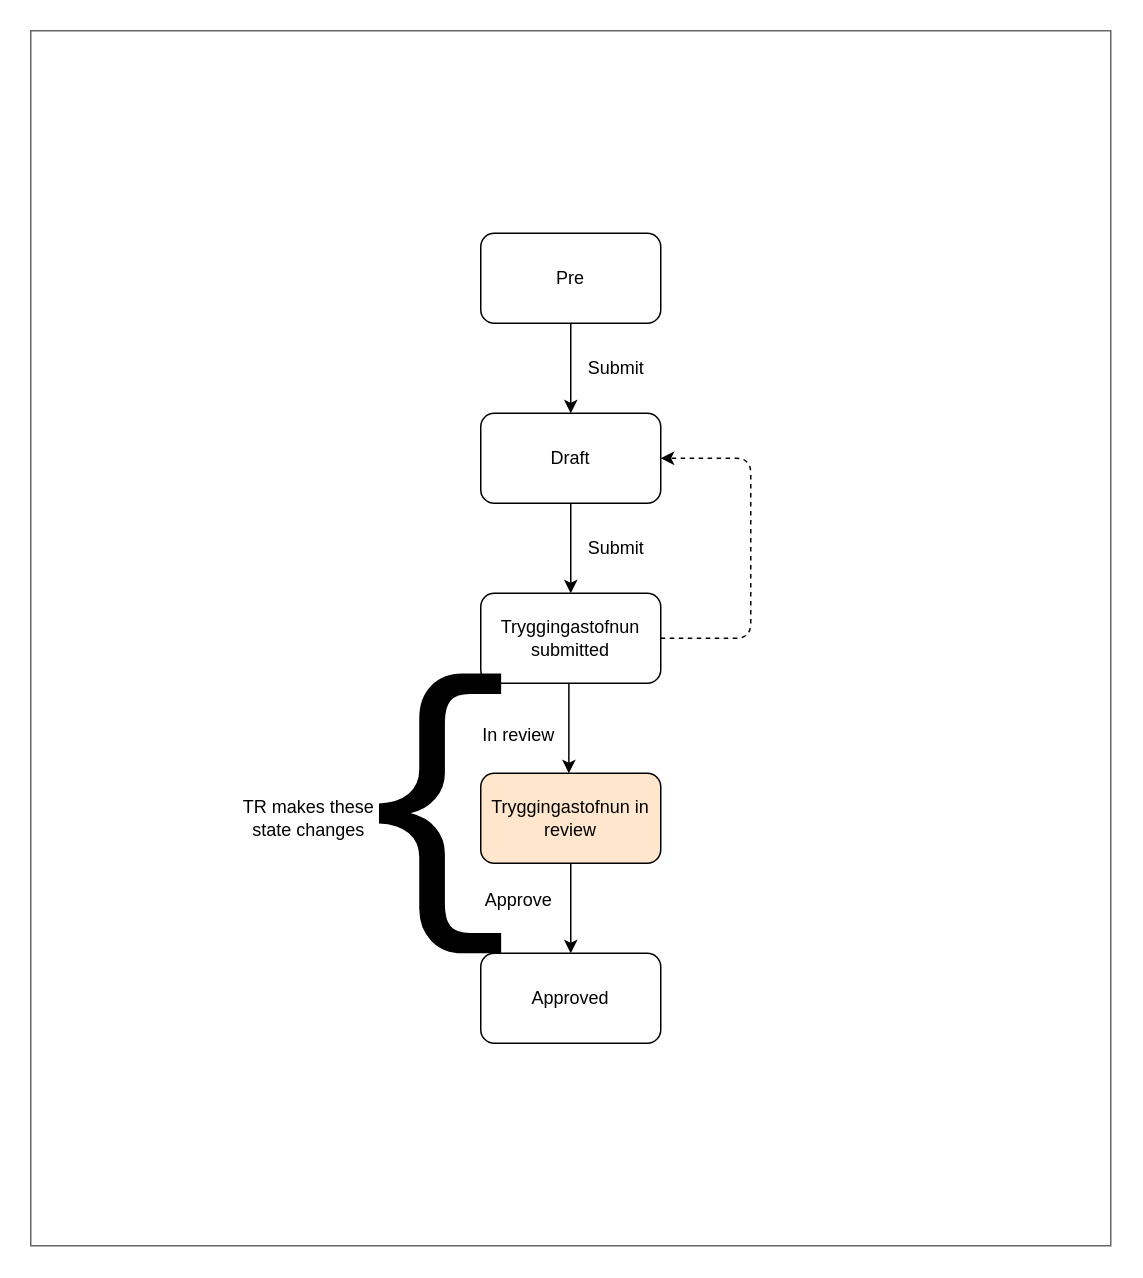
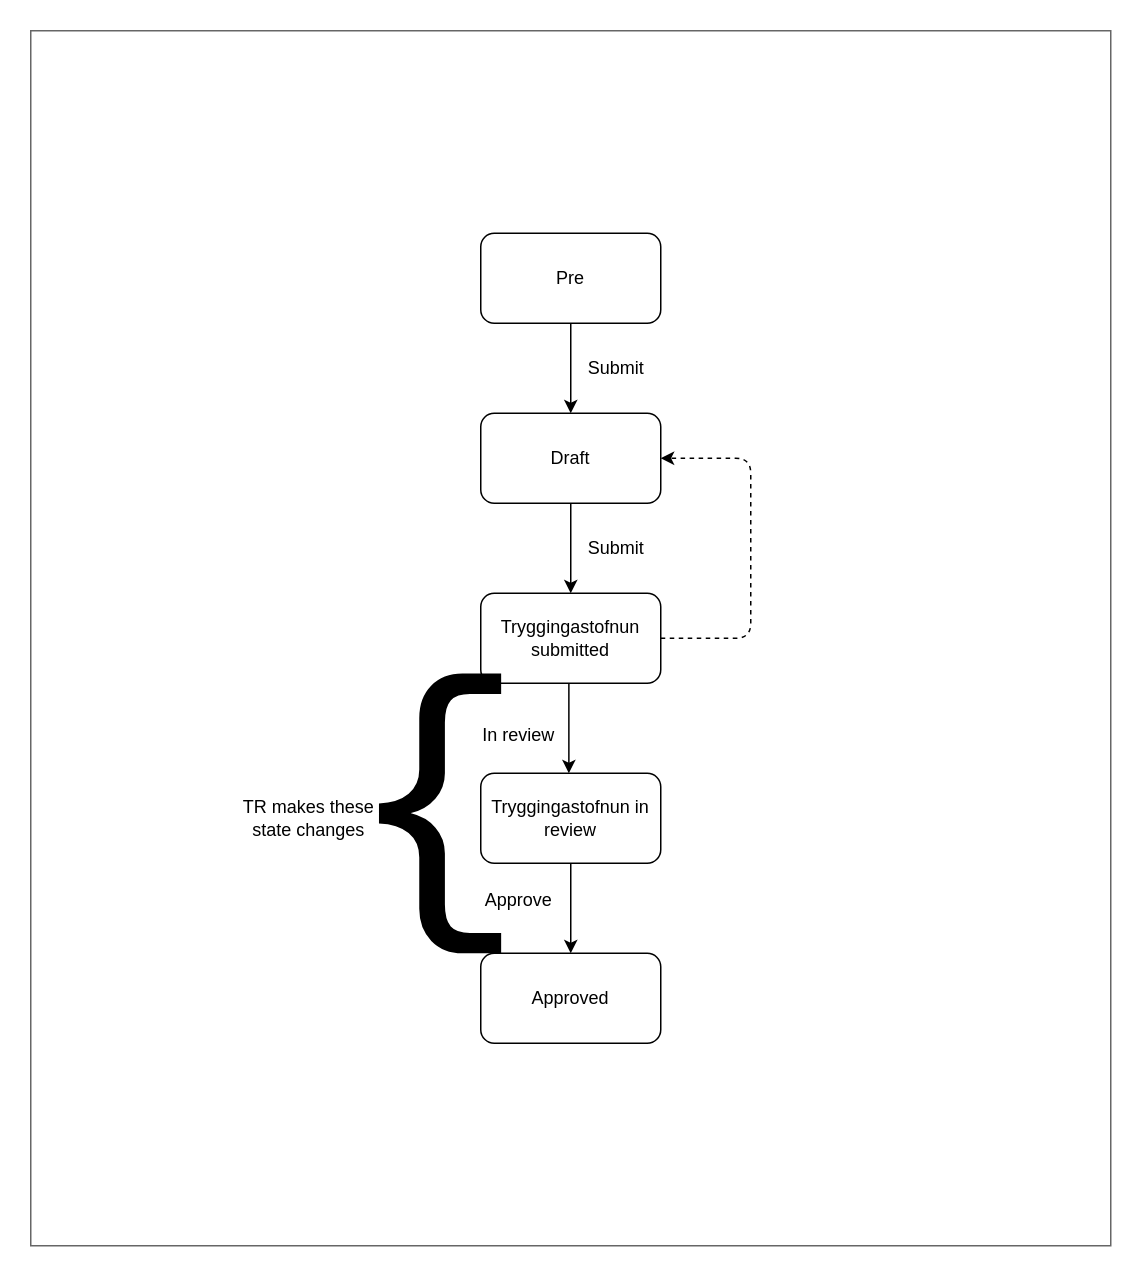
(571, 818) -> (571, 818)
